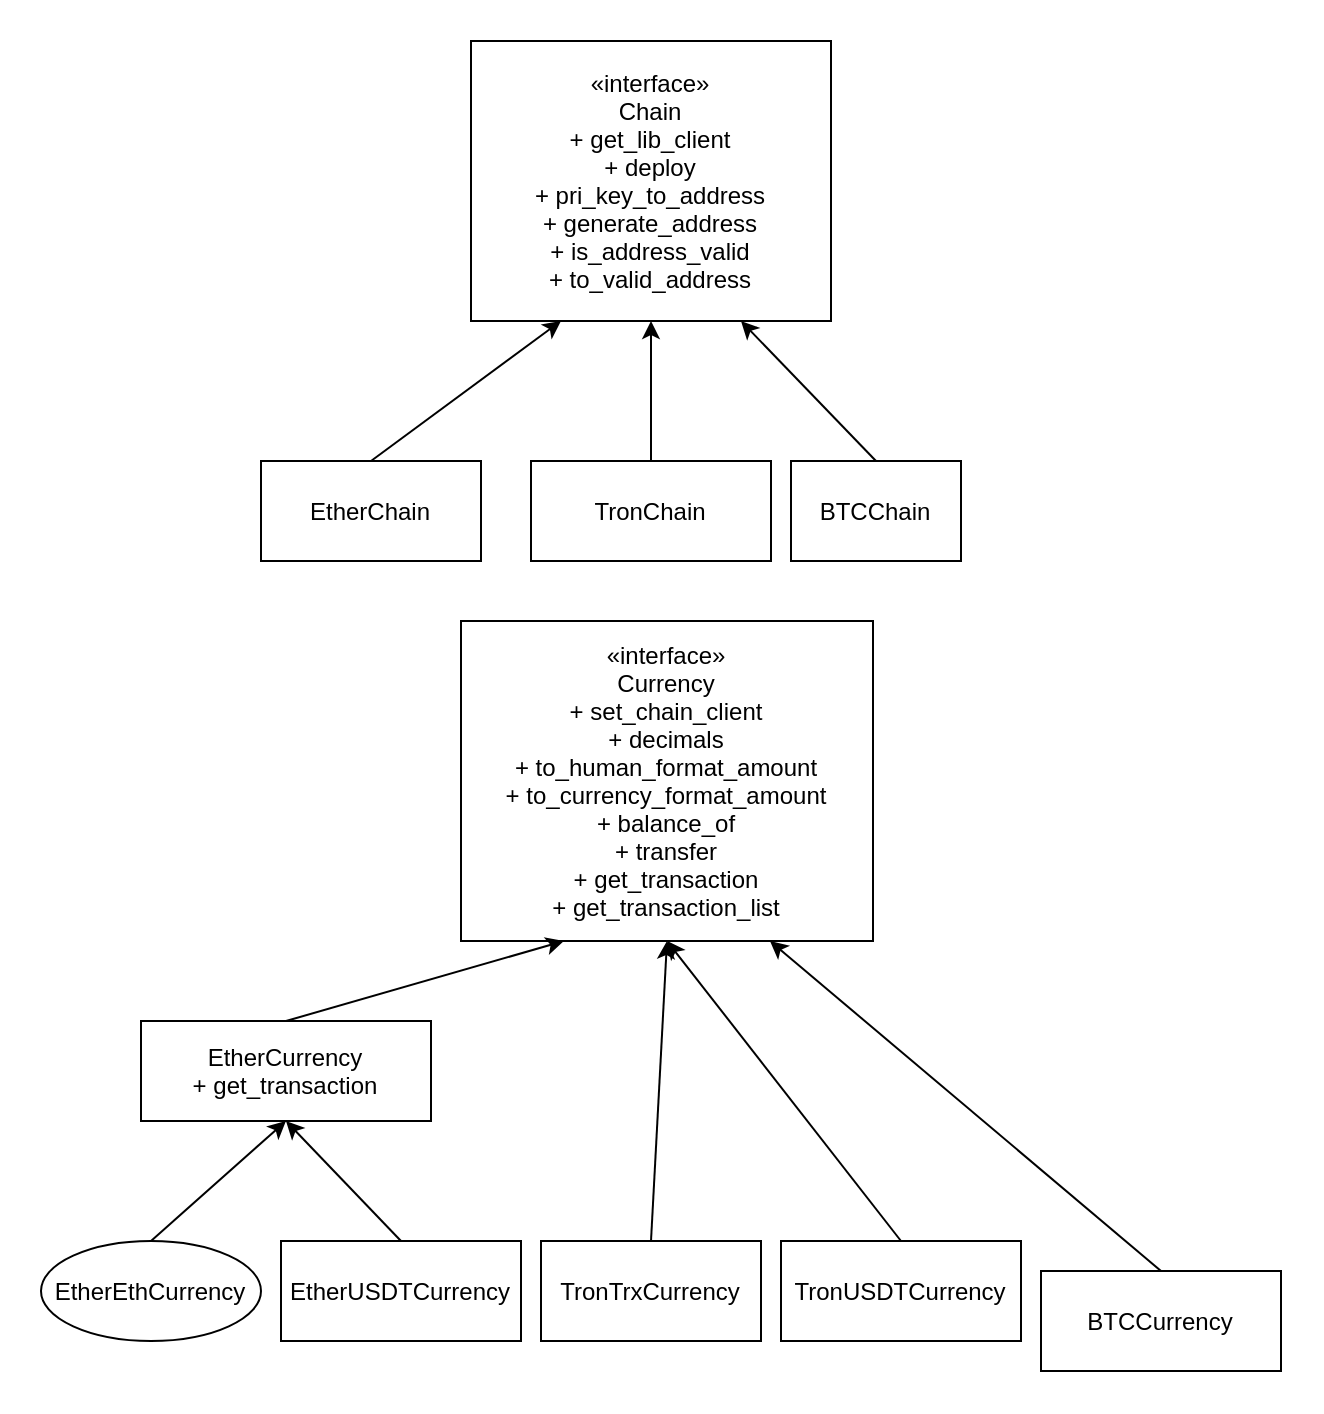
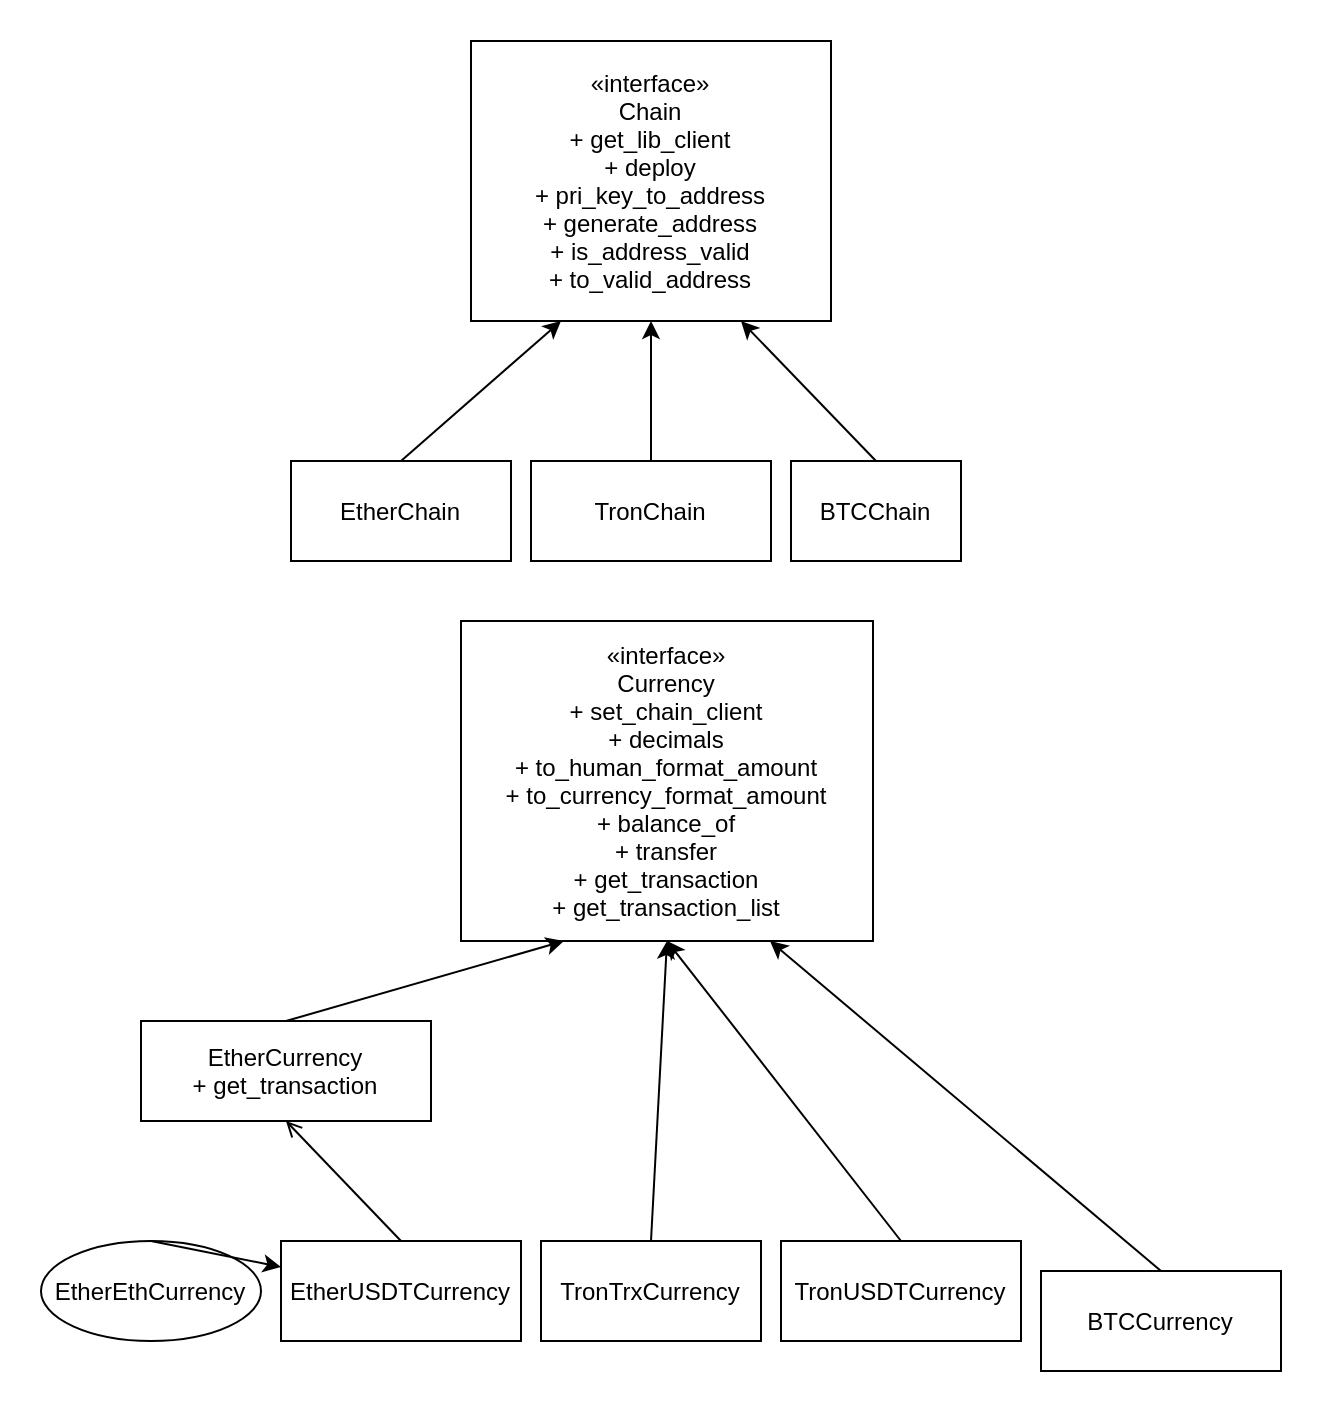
(371, 511) -> (401, 511)
(296, 1131) -> (293, 1129)
(213, 1186) -> (209, 1253)
